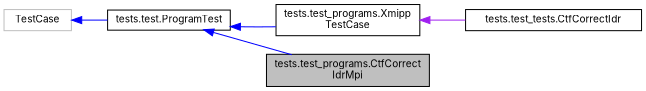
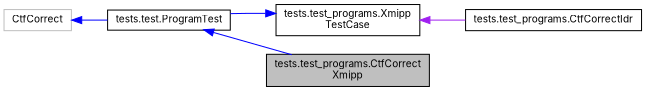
(38, 20) -> (38, 20)
(554, 20) -> (554, 20)
(258, 27) -> (248, 13)
(348, 70) -> (348, 70)
